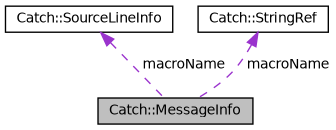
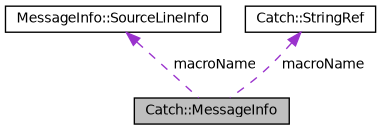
(89, 19) -> (113, 19)
